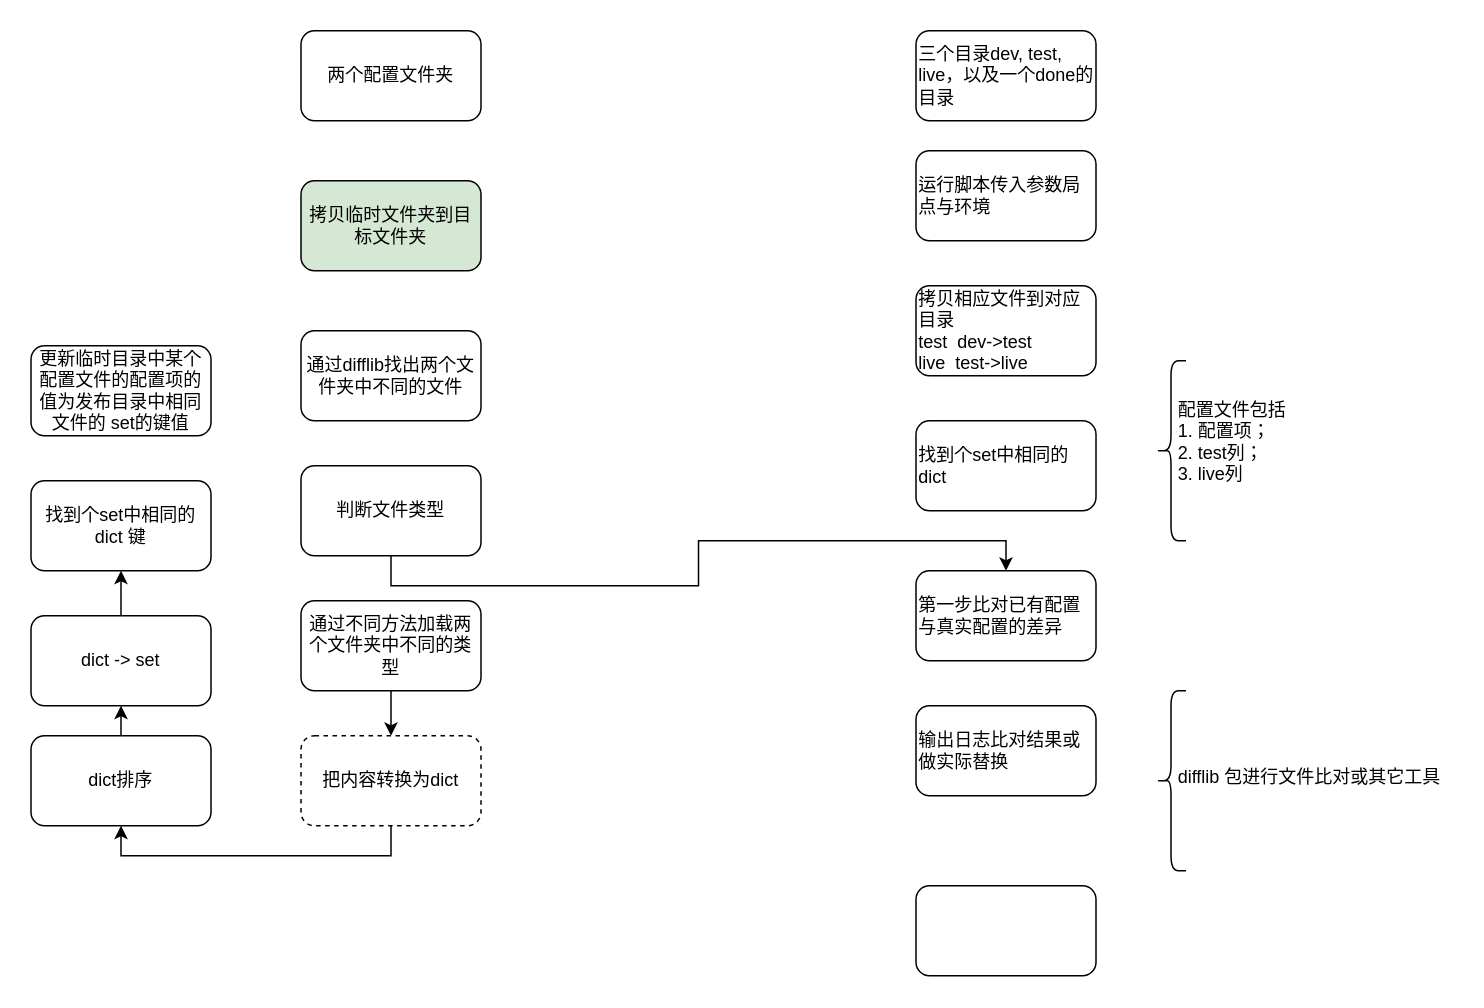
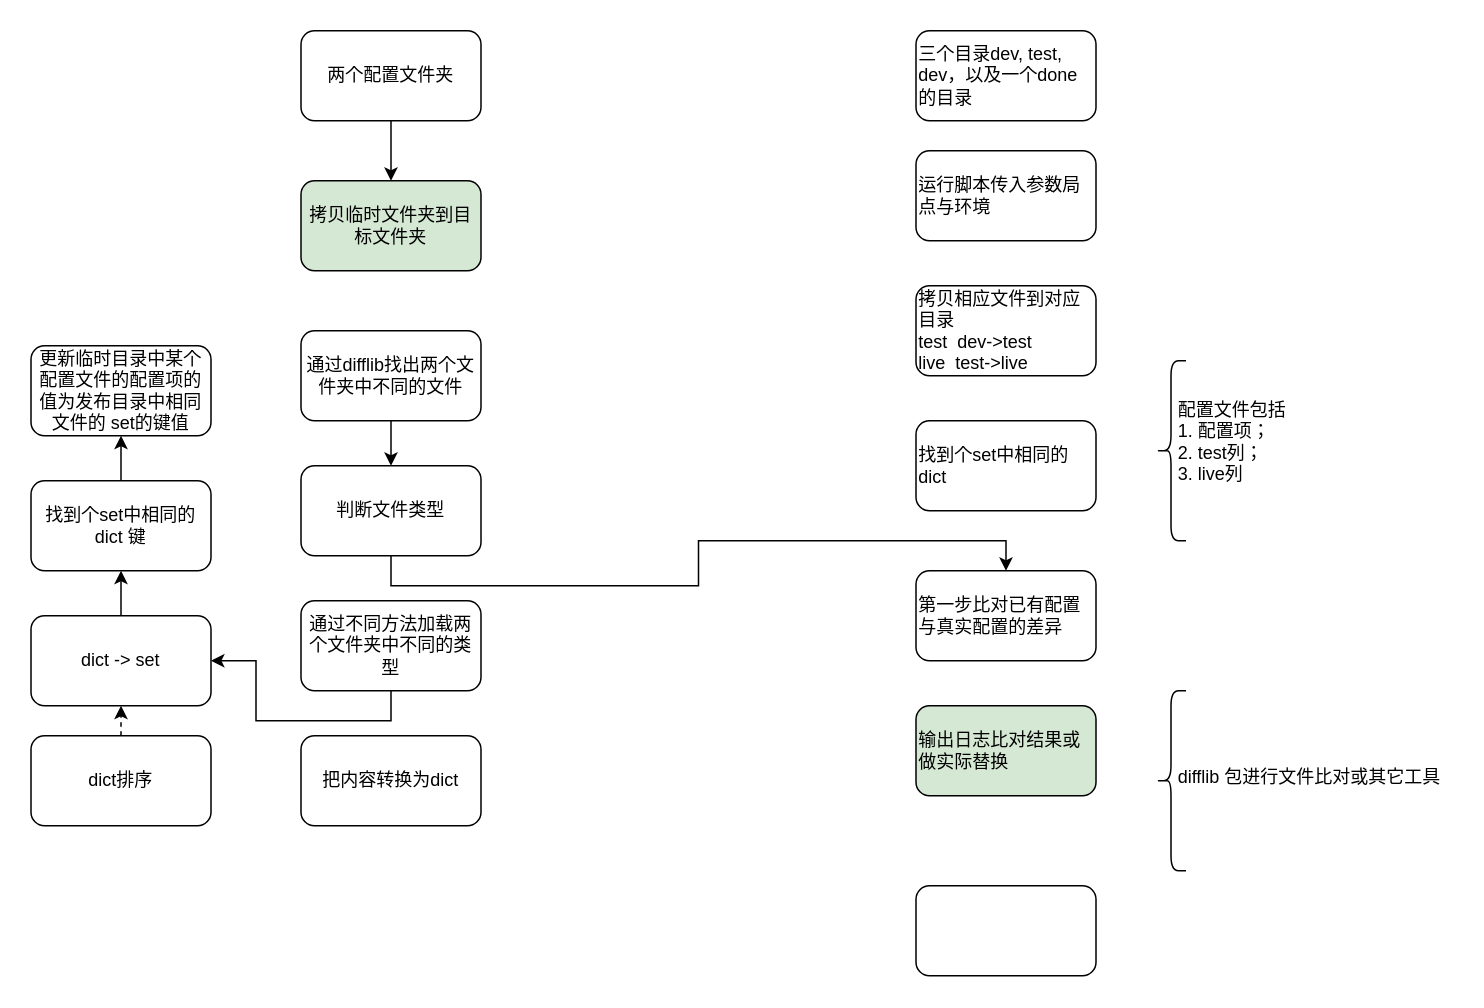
(1007, 76) -> (1007, 76)
none -> (391, 146)
none -> (391, 438)
none -> (121, 464)
(391, 722) -> (278, 721)
(121, 725) -> (121, 725)
(1006, 751) -> (1006, 751)
(391, 781) -> (391, 781)
(261, 856) -> none
